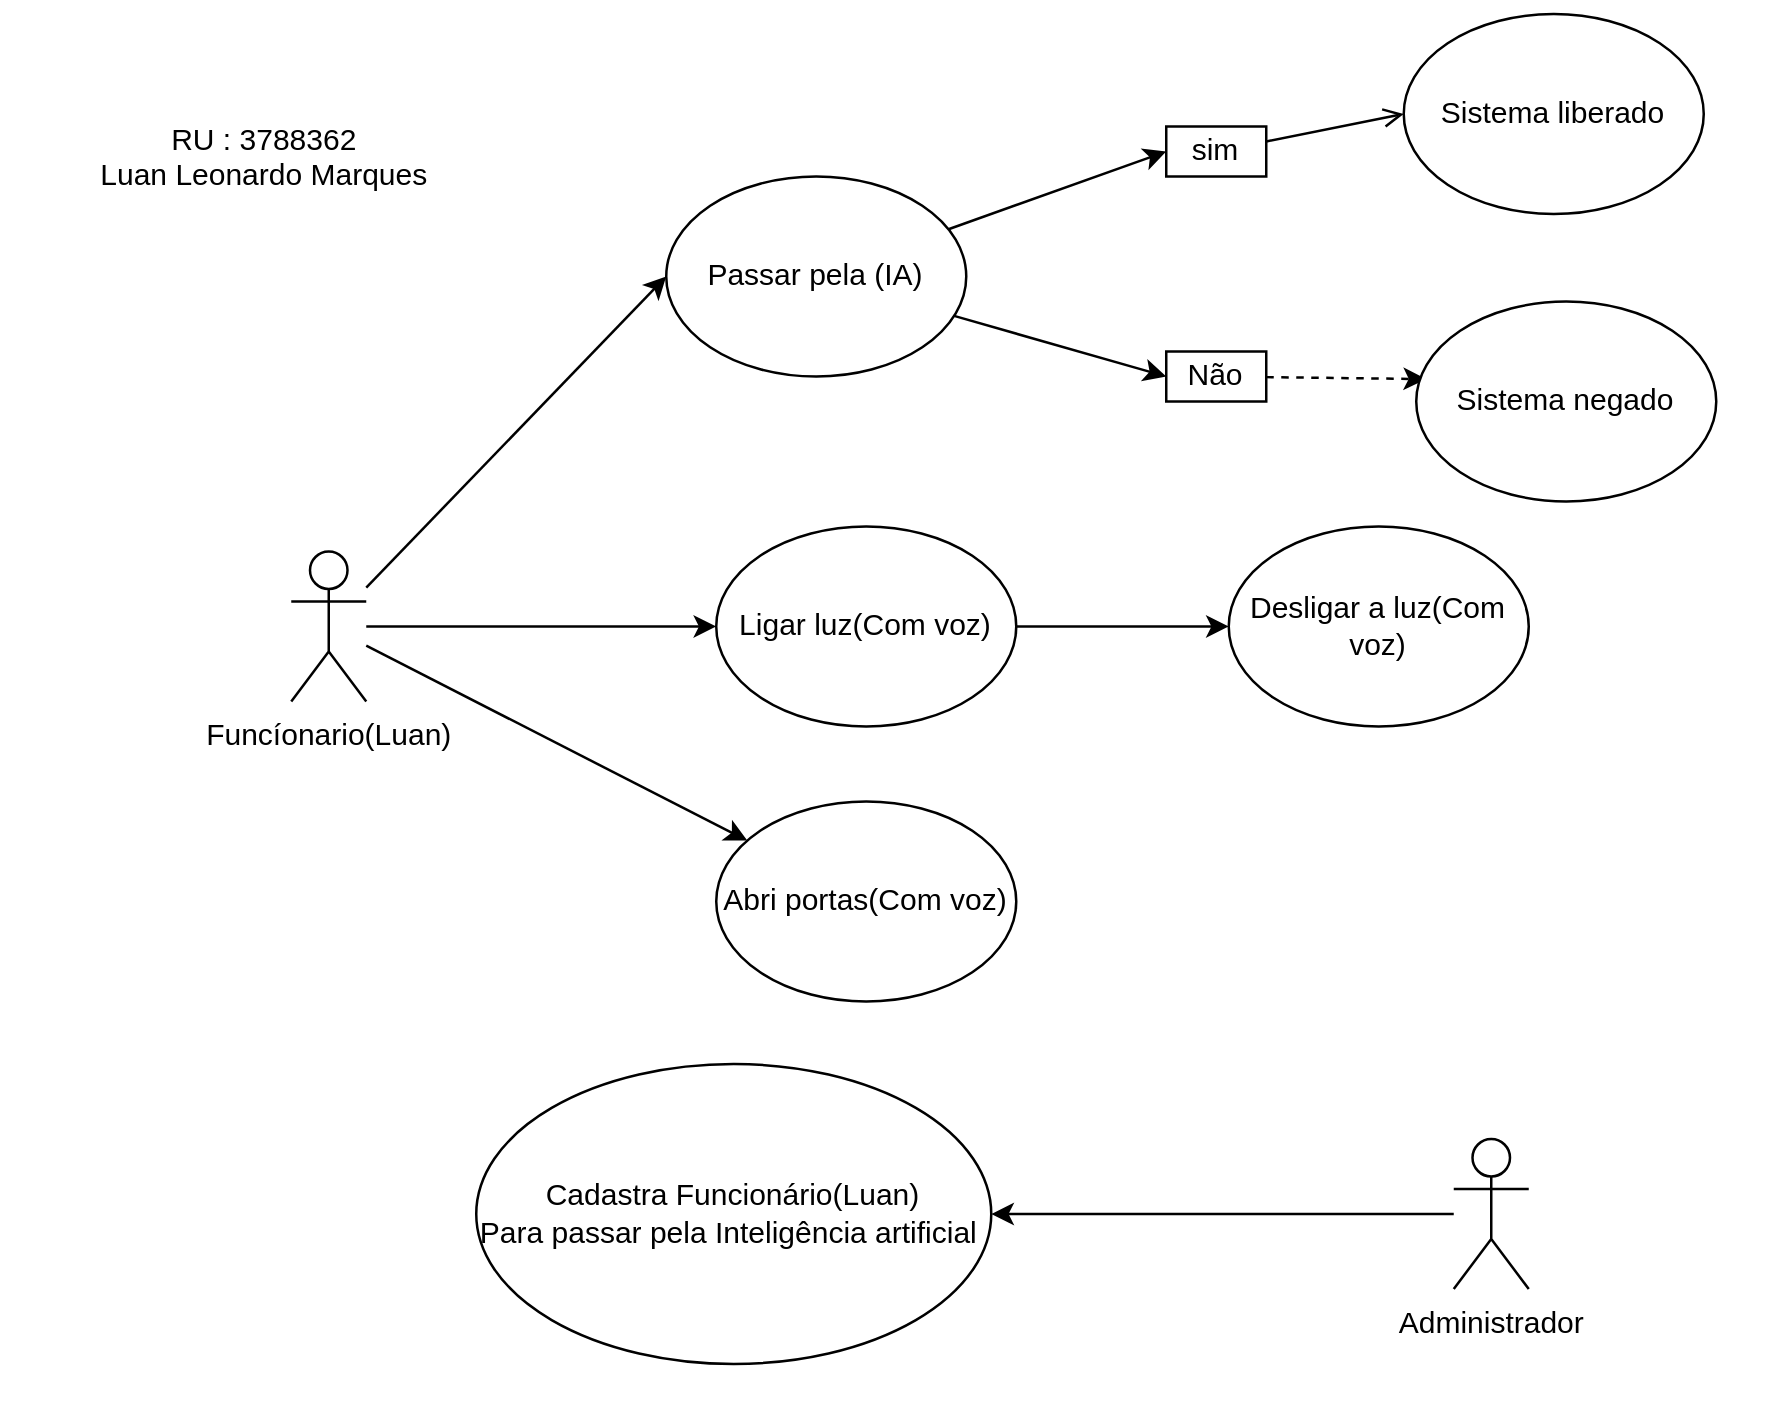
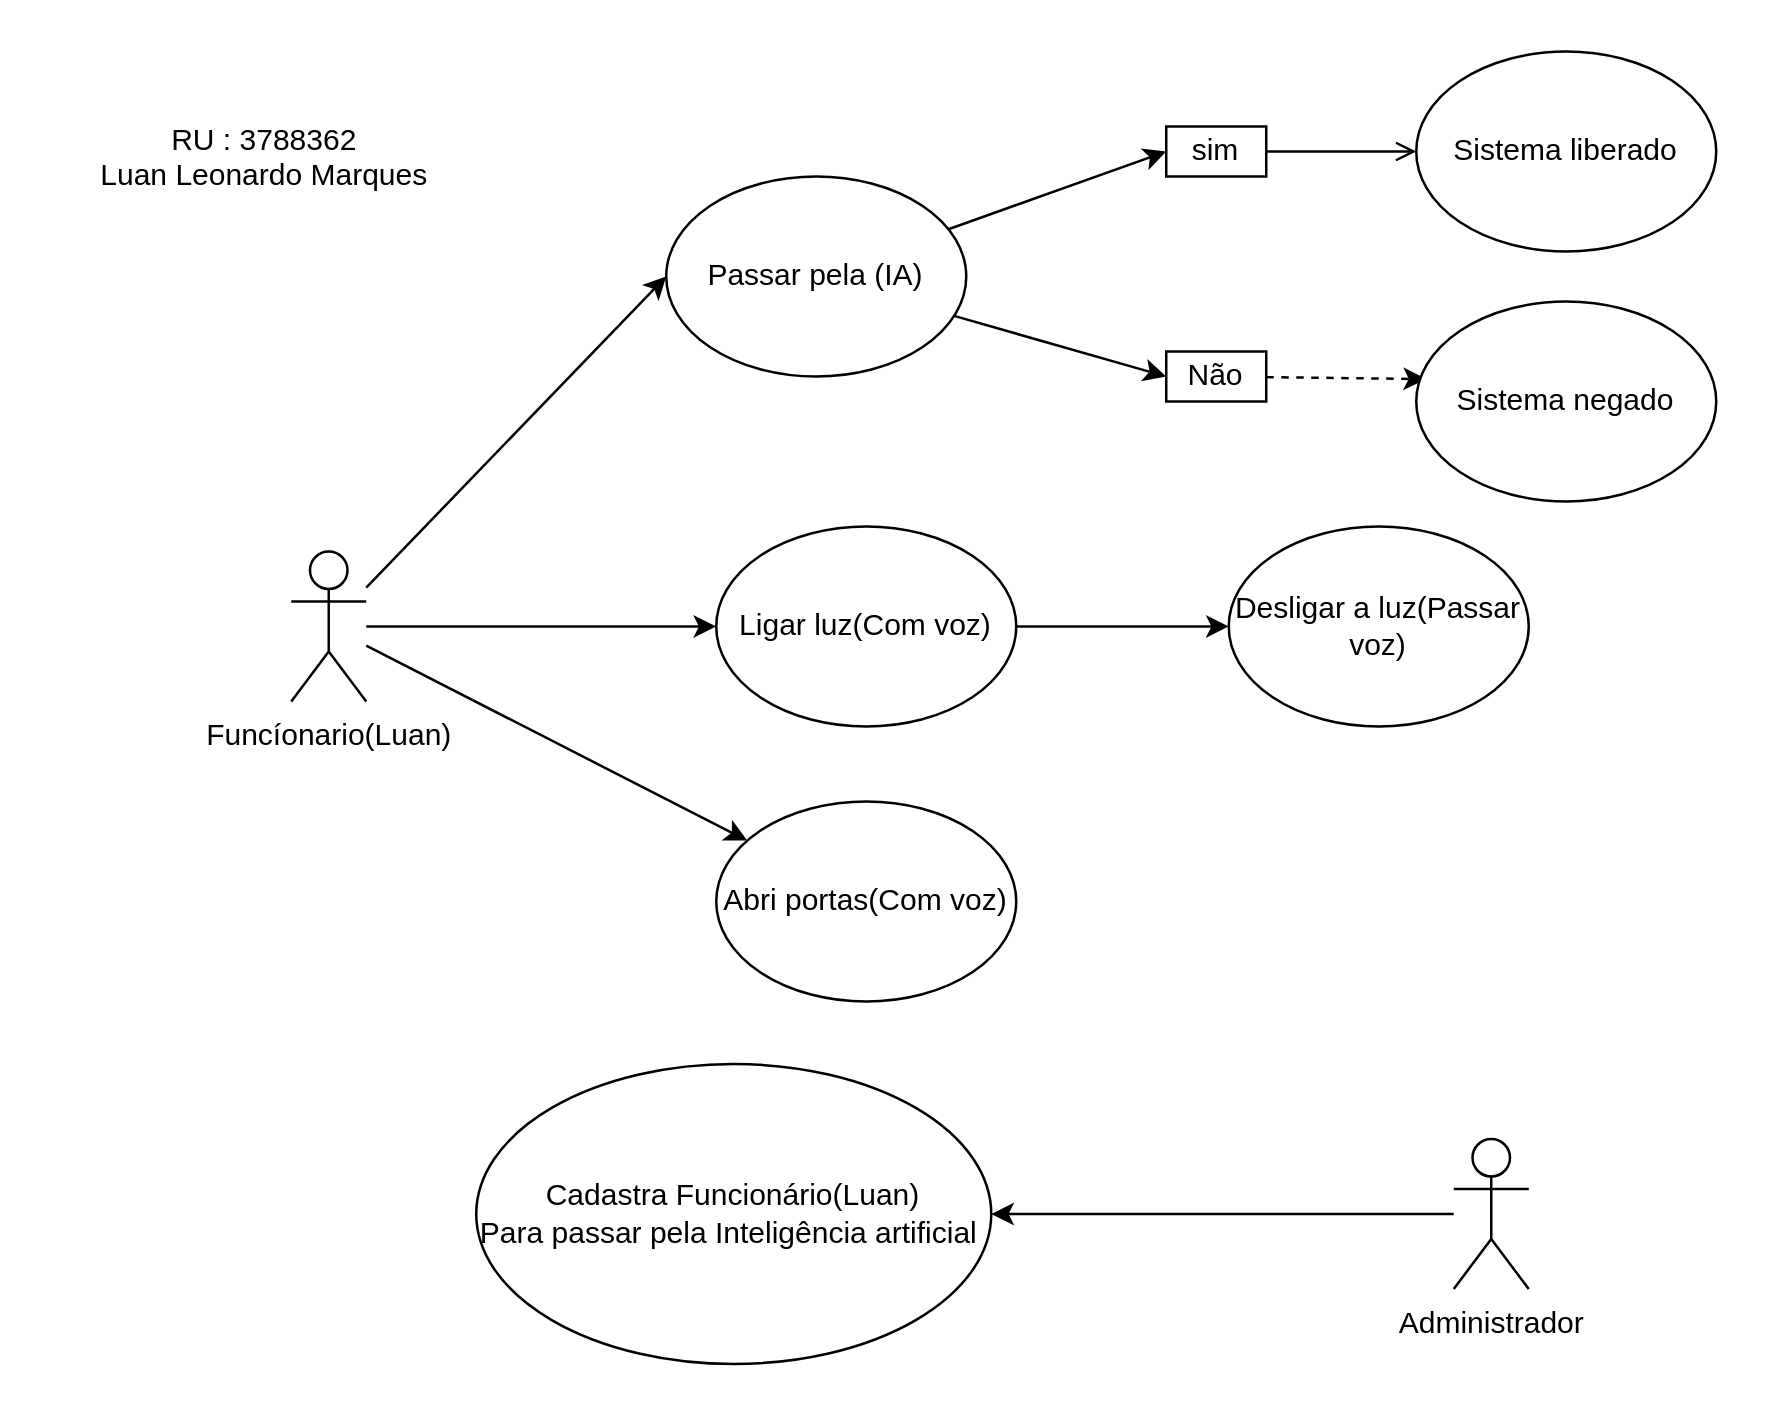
(1554, 114) -> (1566, 151)
(1379, 626) -> (1379, 626)
